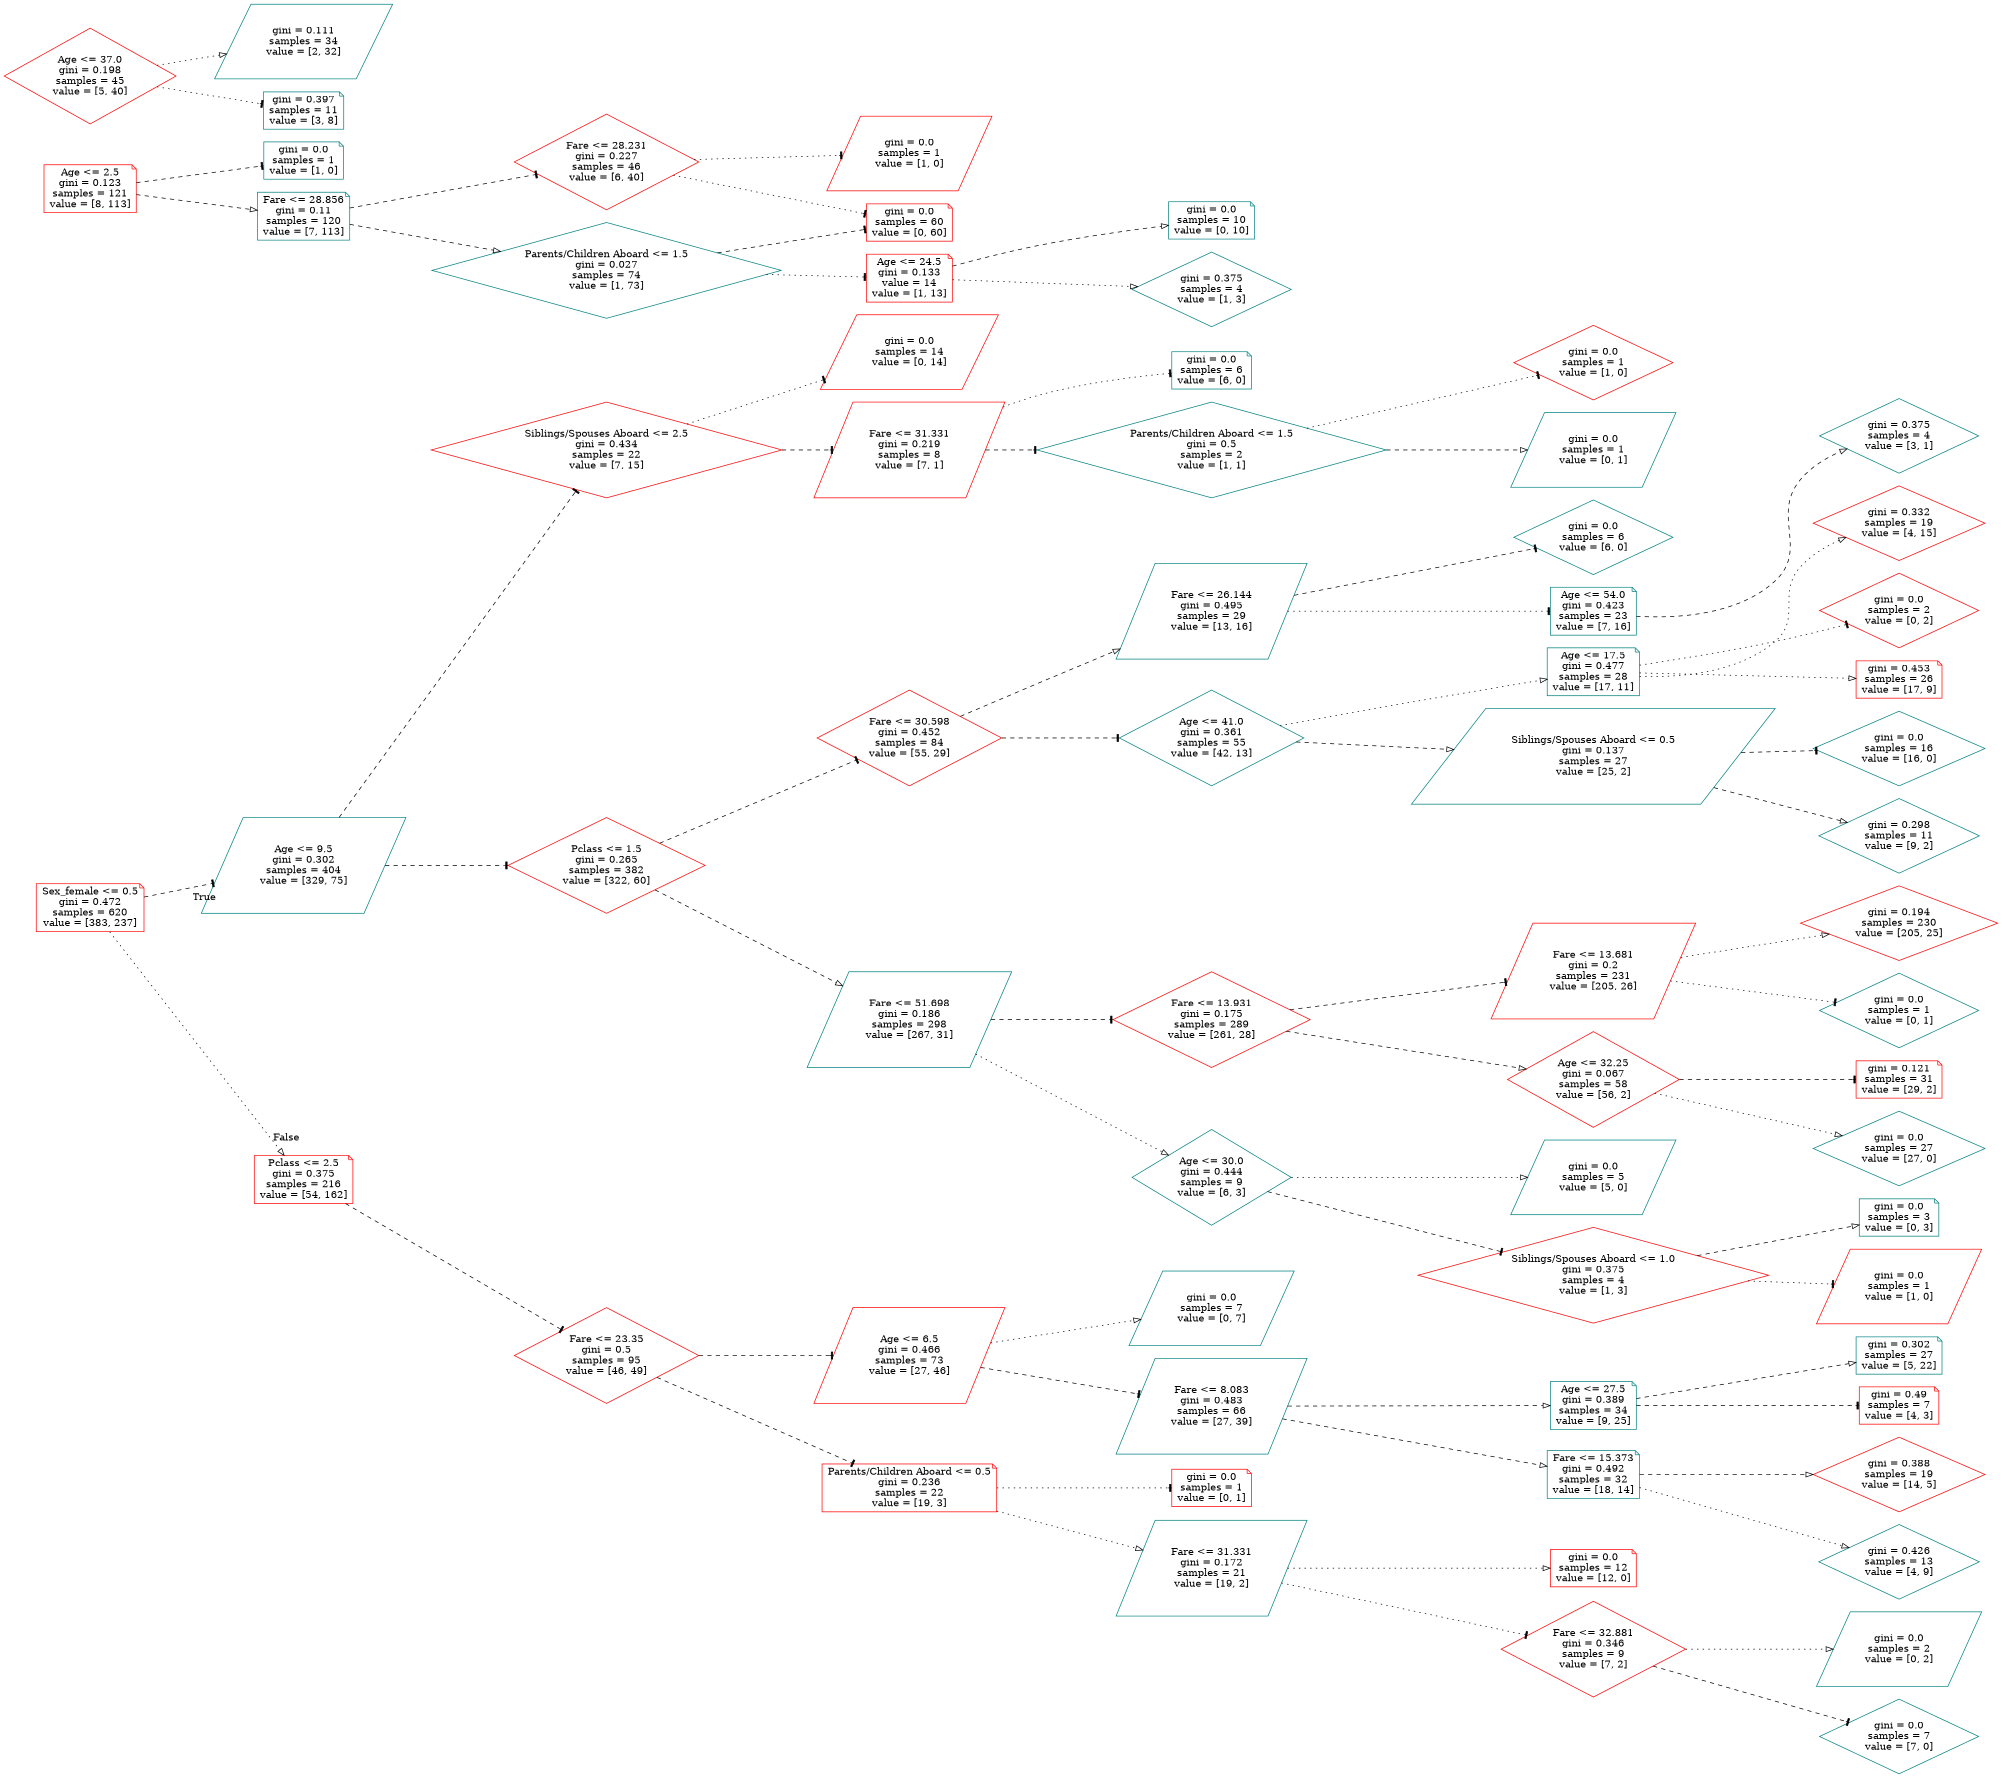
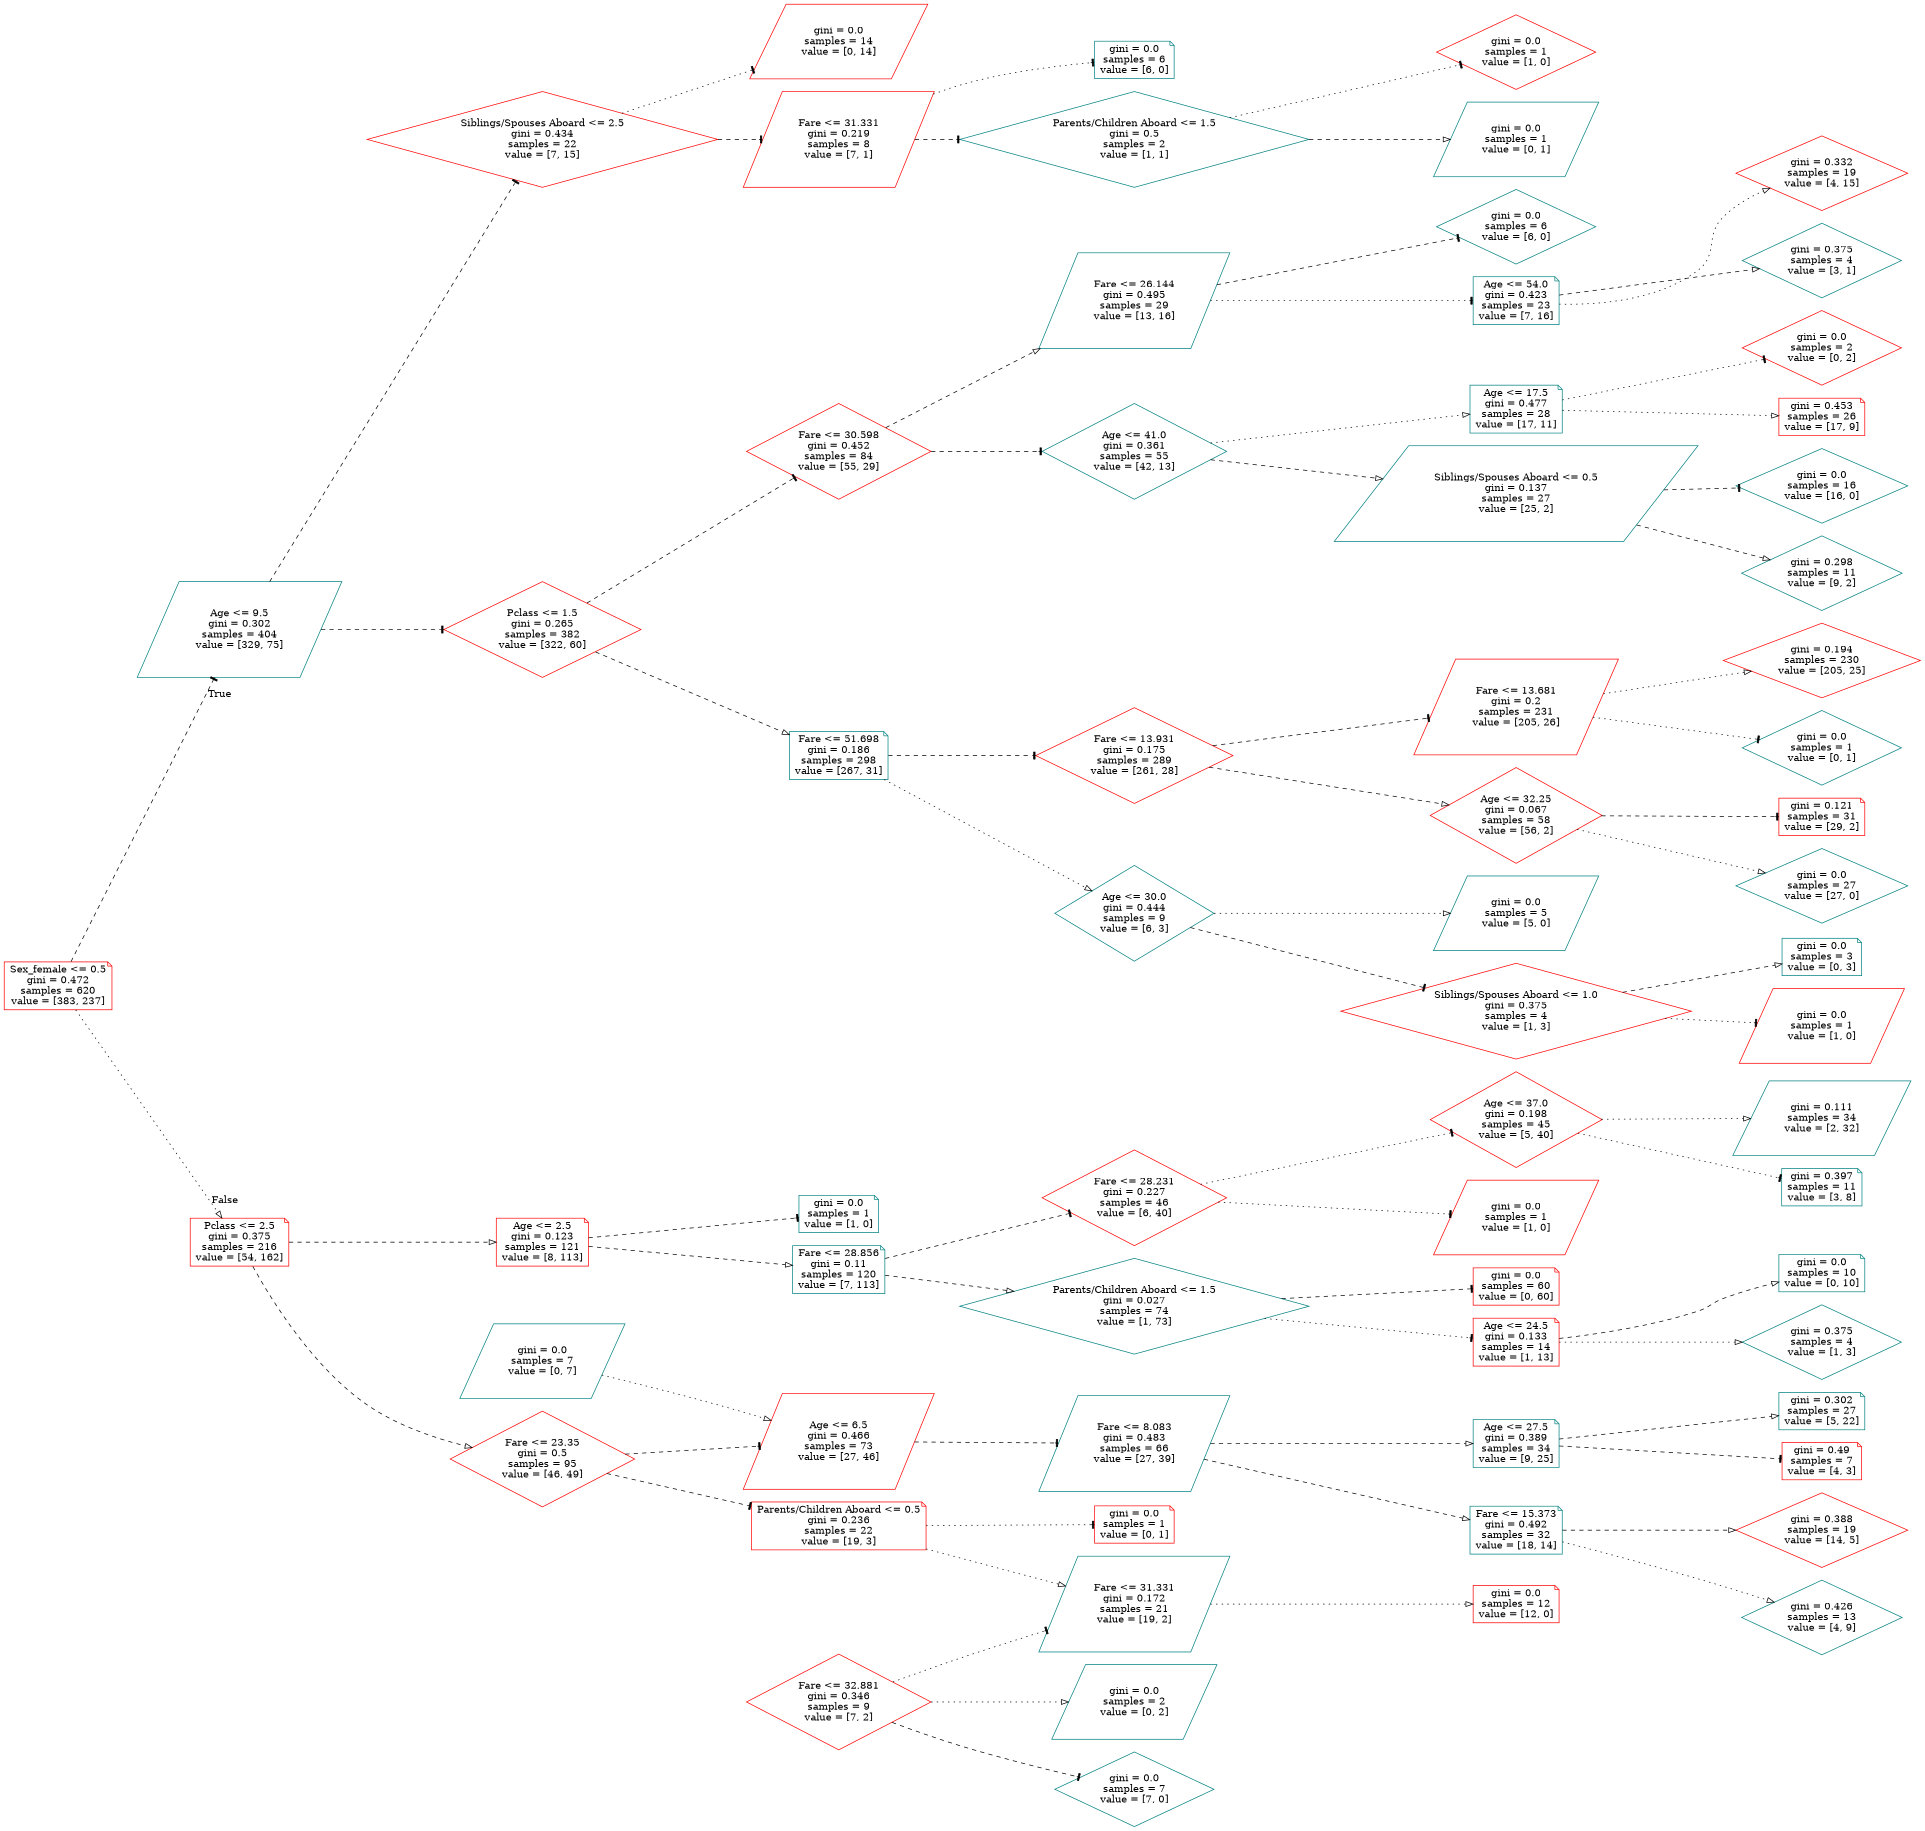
(768, 194) -> (1325, 1159)
(909, 278) -> (1516, 1342)
(1764, 650) -> (1671, 286)
(909, 1020) -> (839, 756)
none -> (389, 1242)
(453, 1266) -> (339, 1381)
(1062, 1332) -> (683, 1396)
(1403, 1609) -> (968, 1655)
